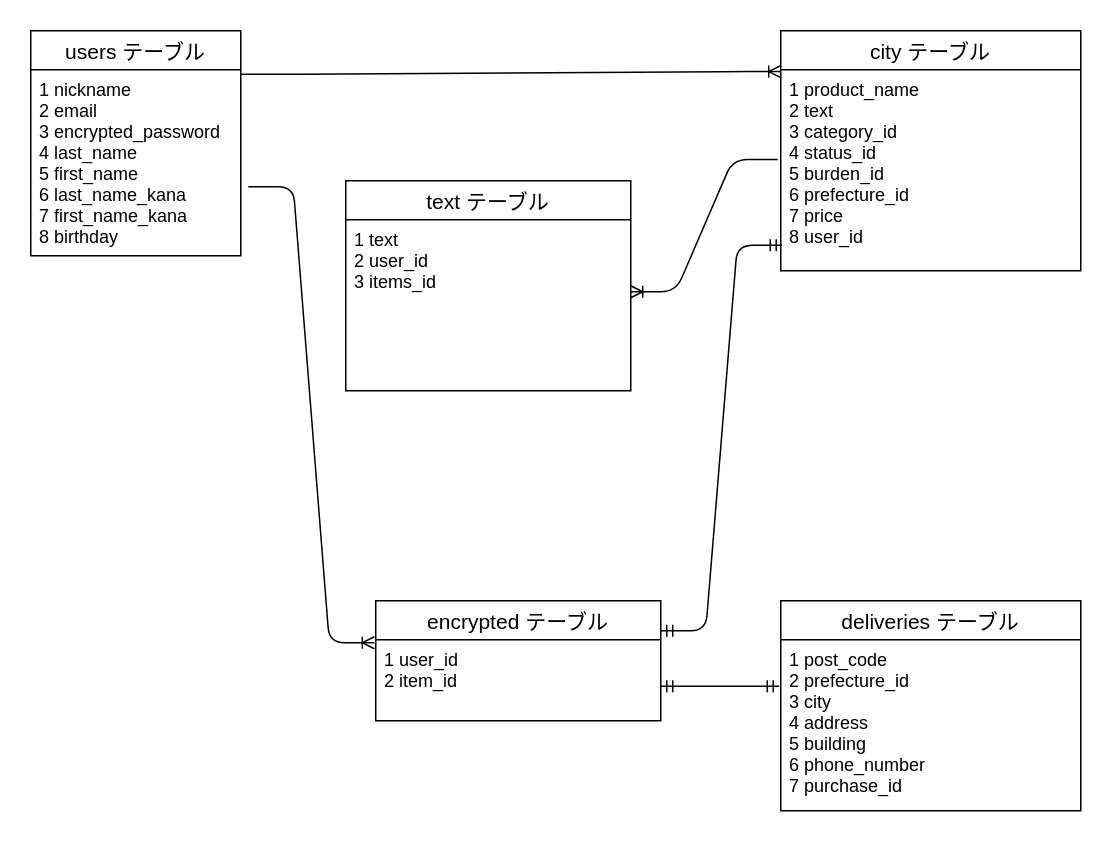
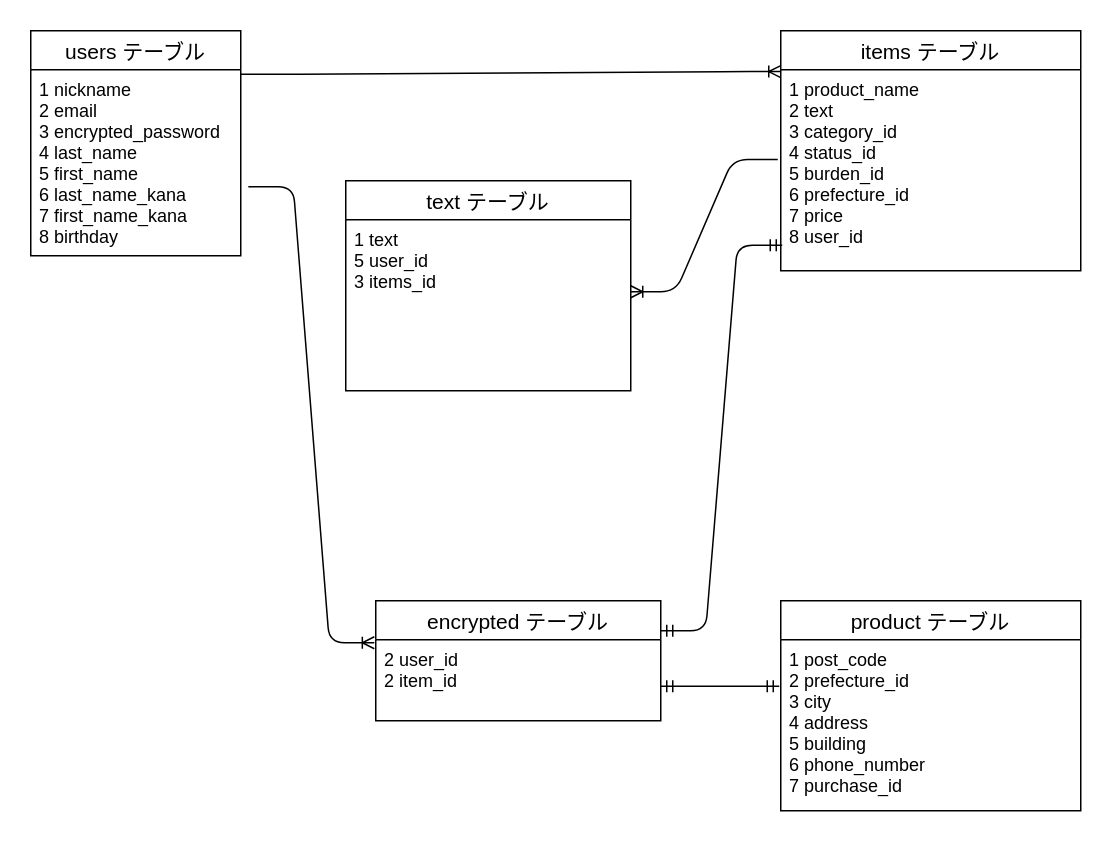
(930, 52) -> (930, 52)
(382, 240) -> (382, 240)
(930, 622) -> (930, 622)
(425, 660) -> (425, 660)
